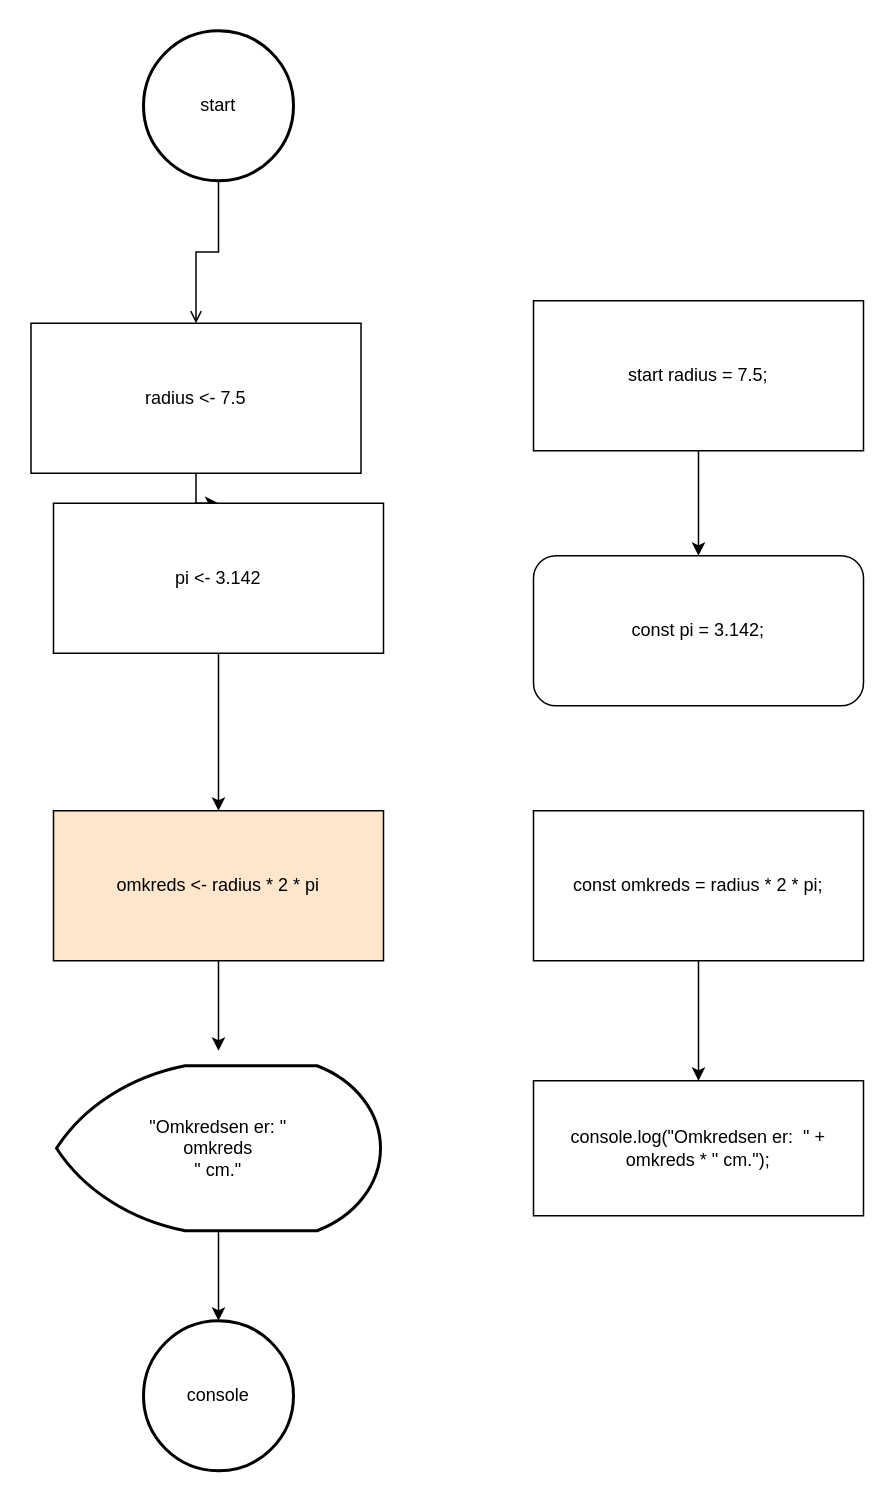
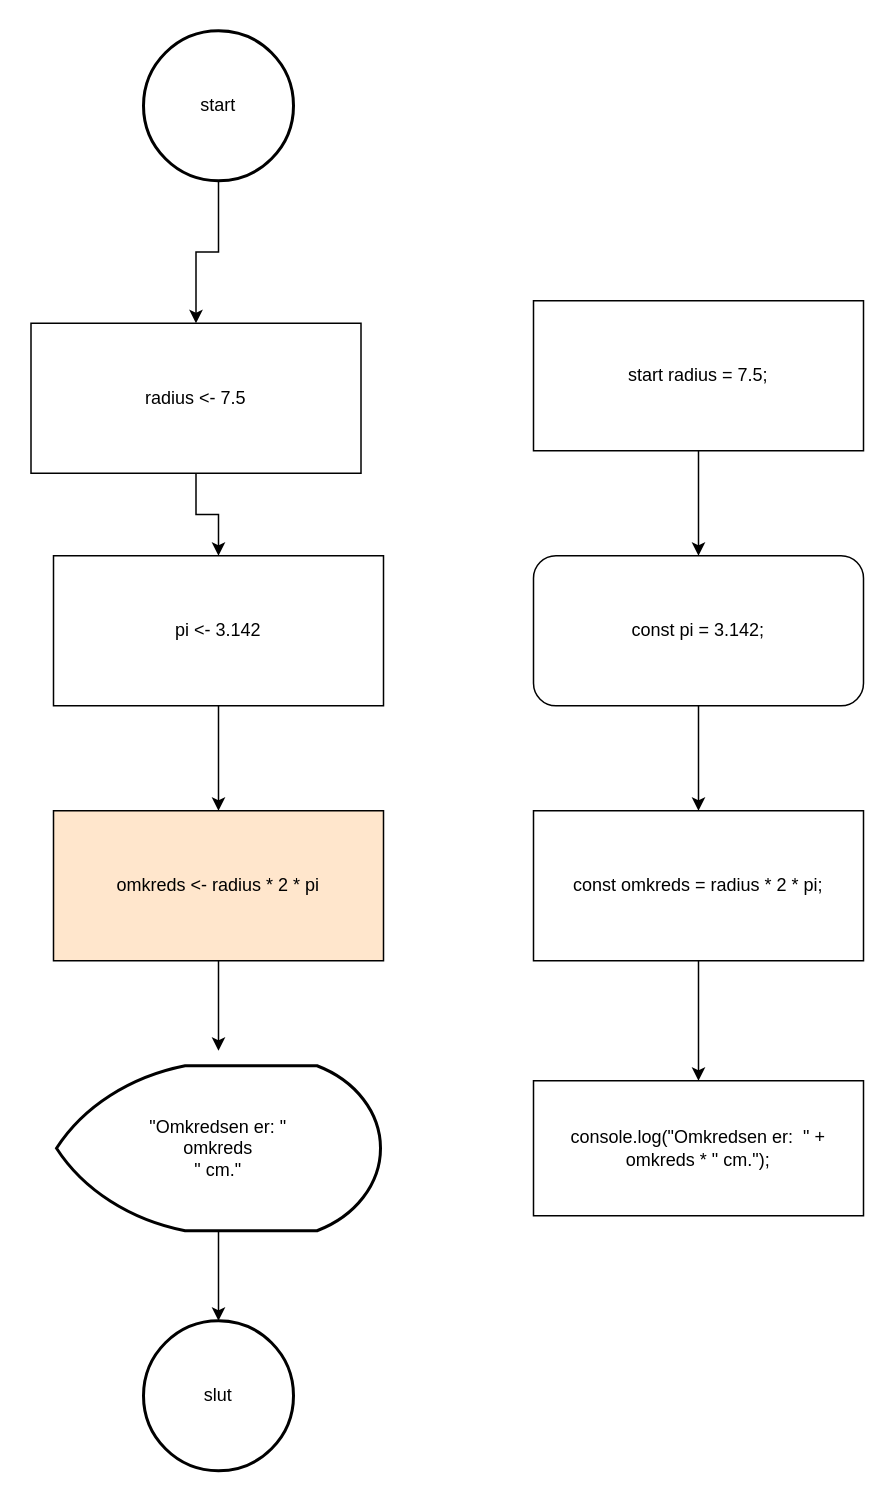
(196, 314) -> (196, 312)
(218, 578) -> (218, 631)
none -> (698, 753)
(218, 1396) -> (218, 1396)
